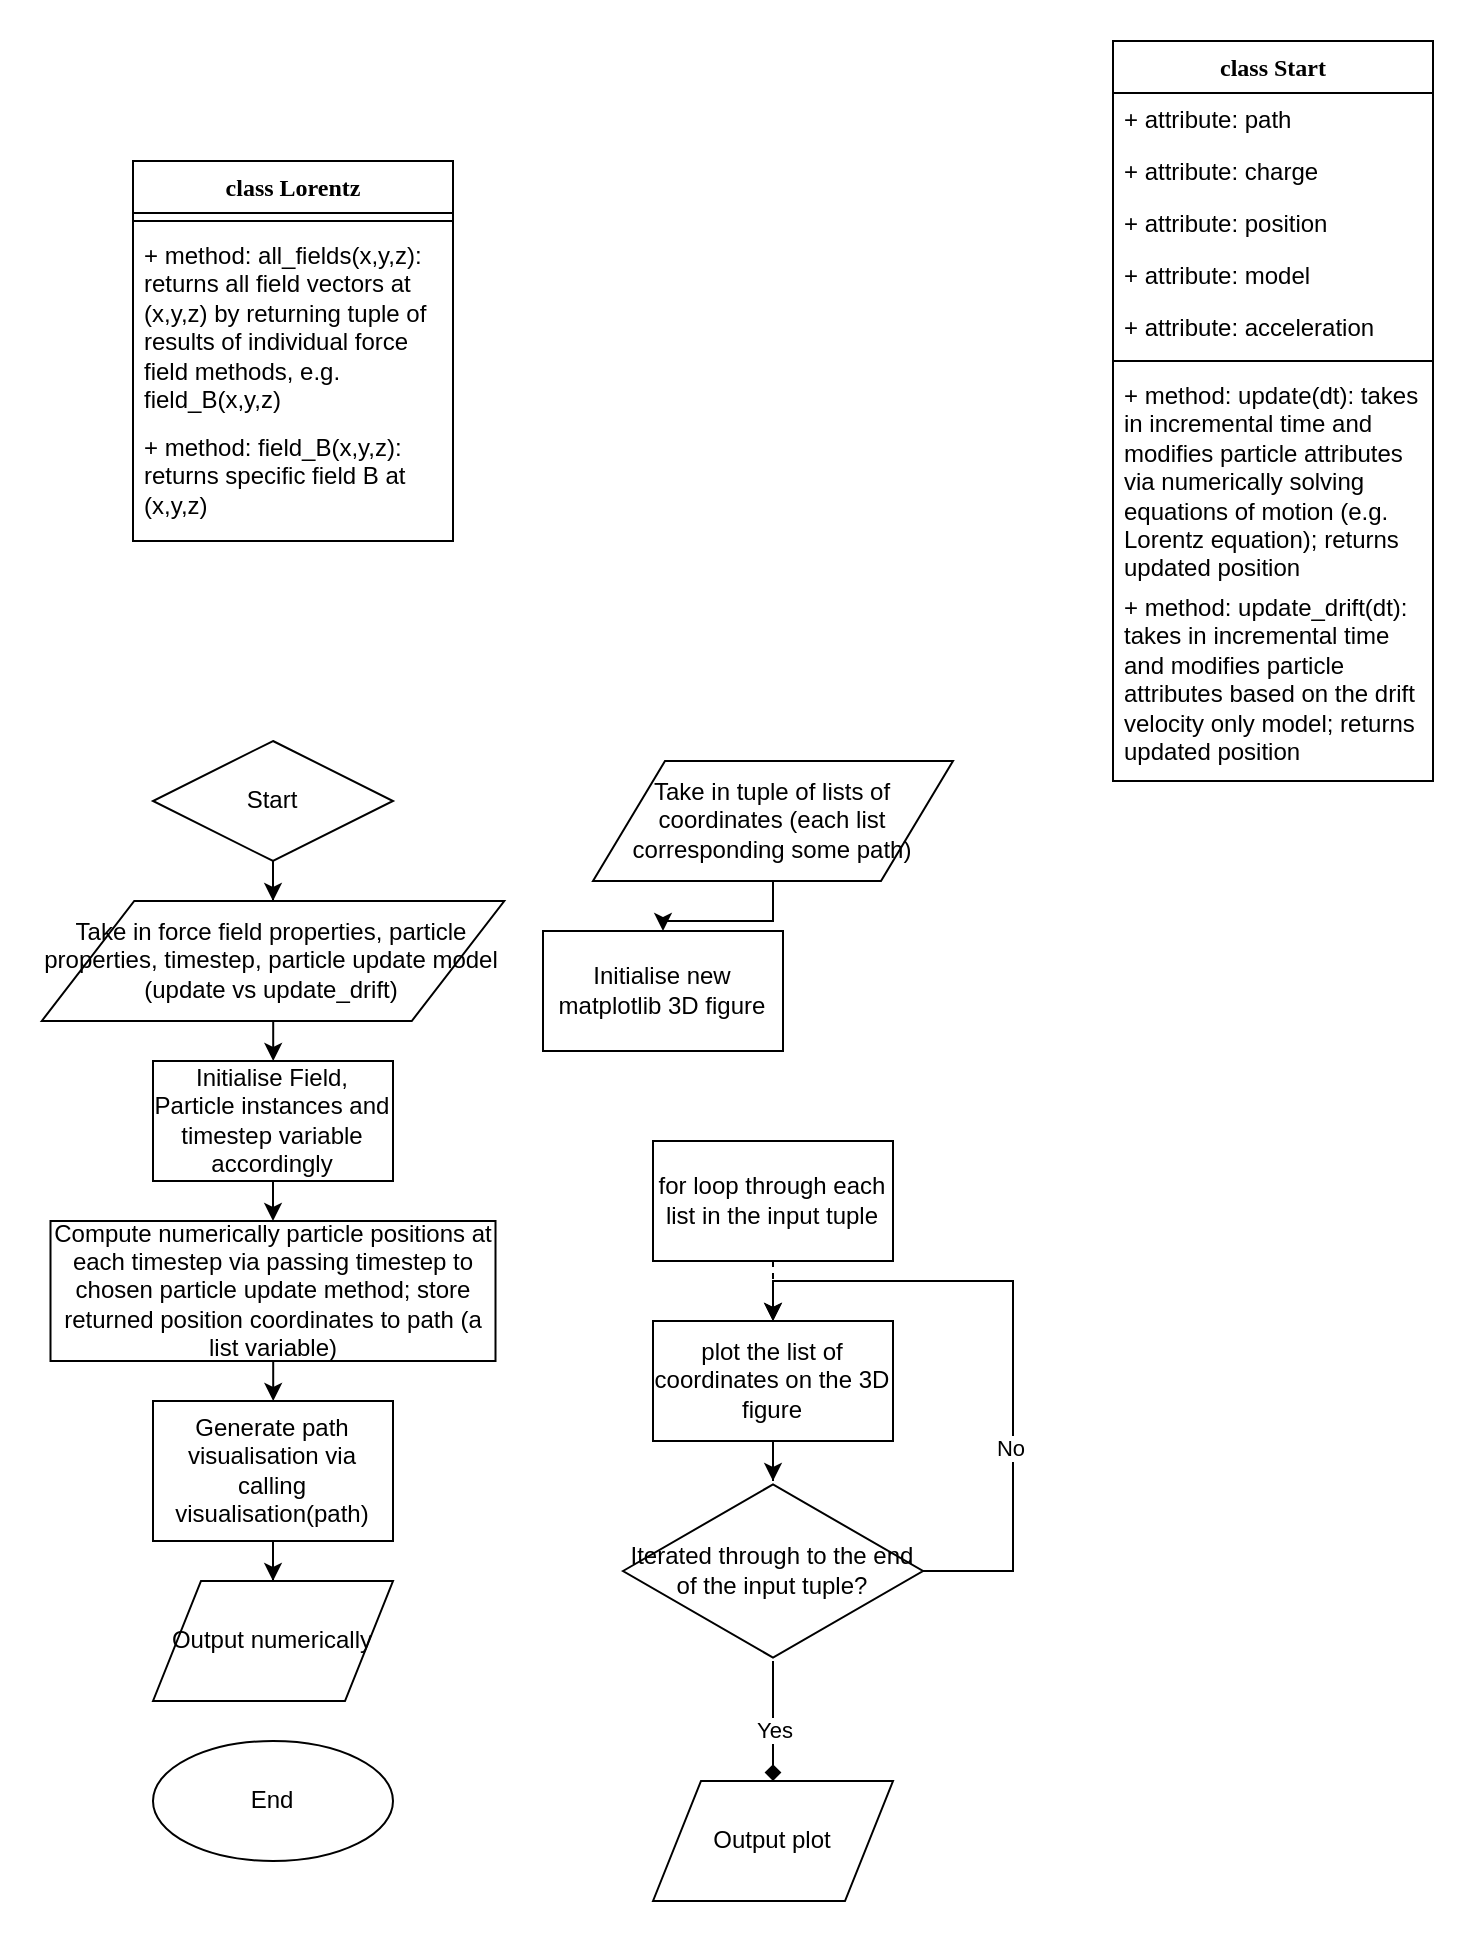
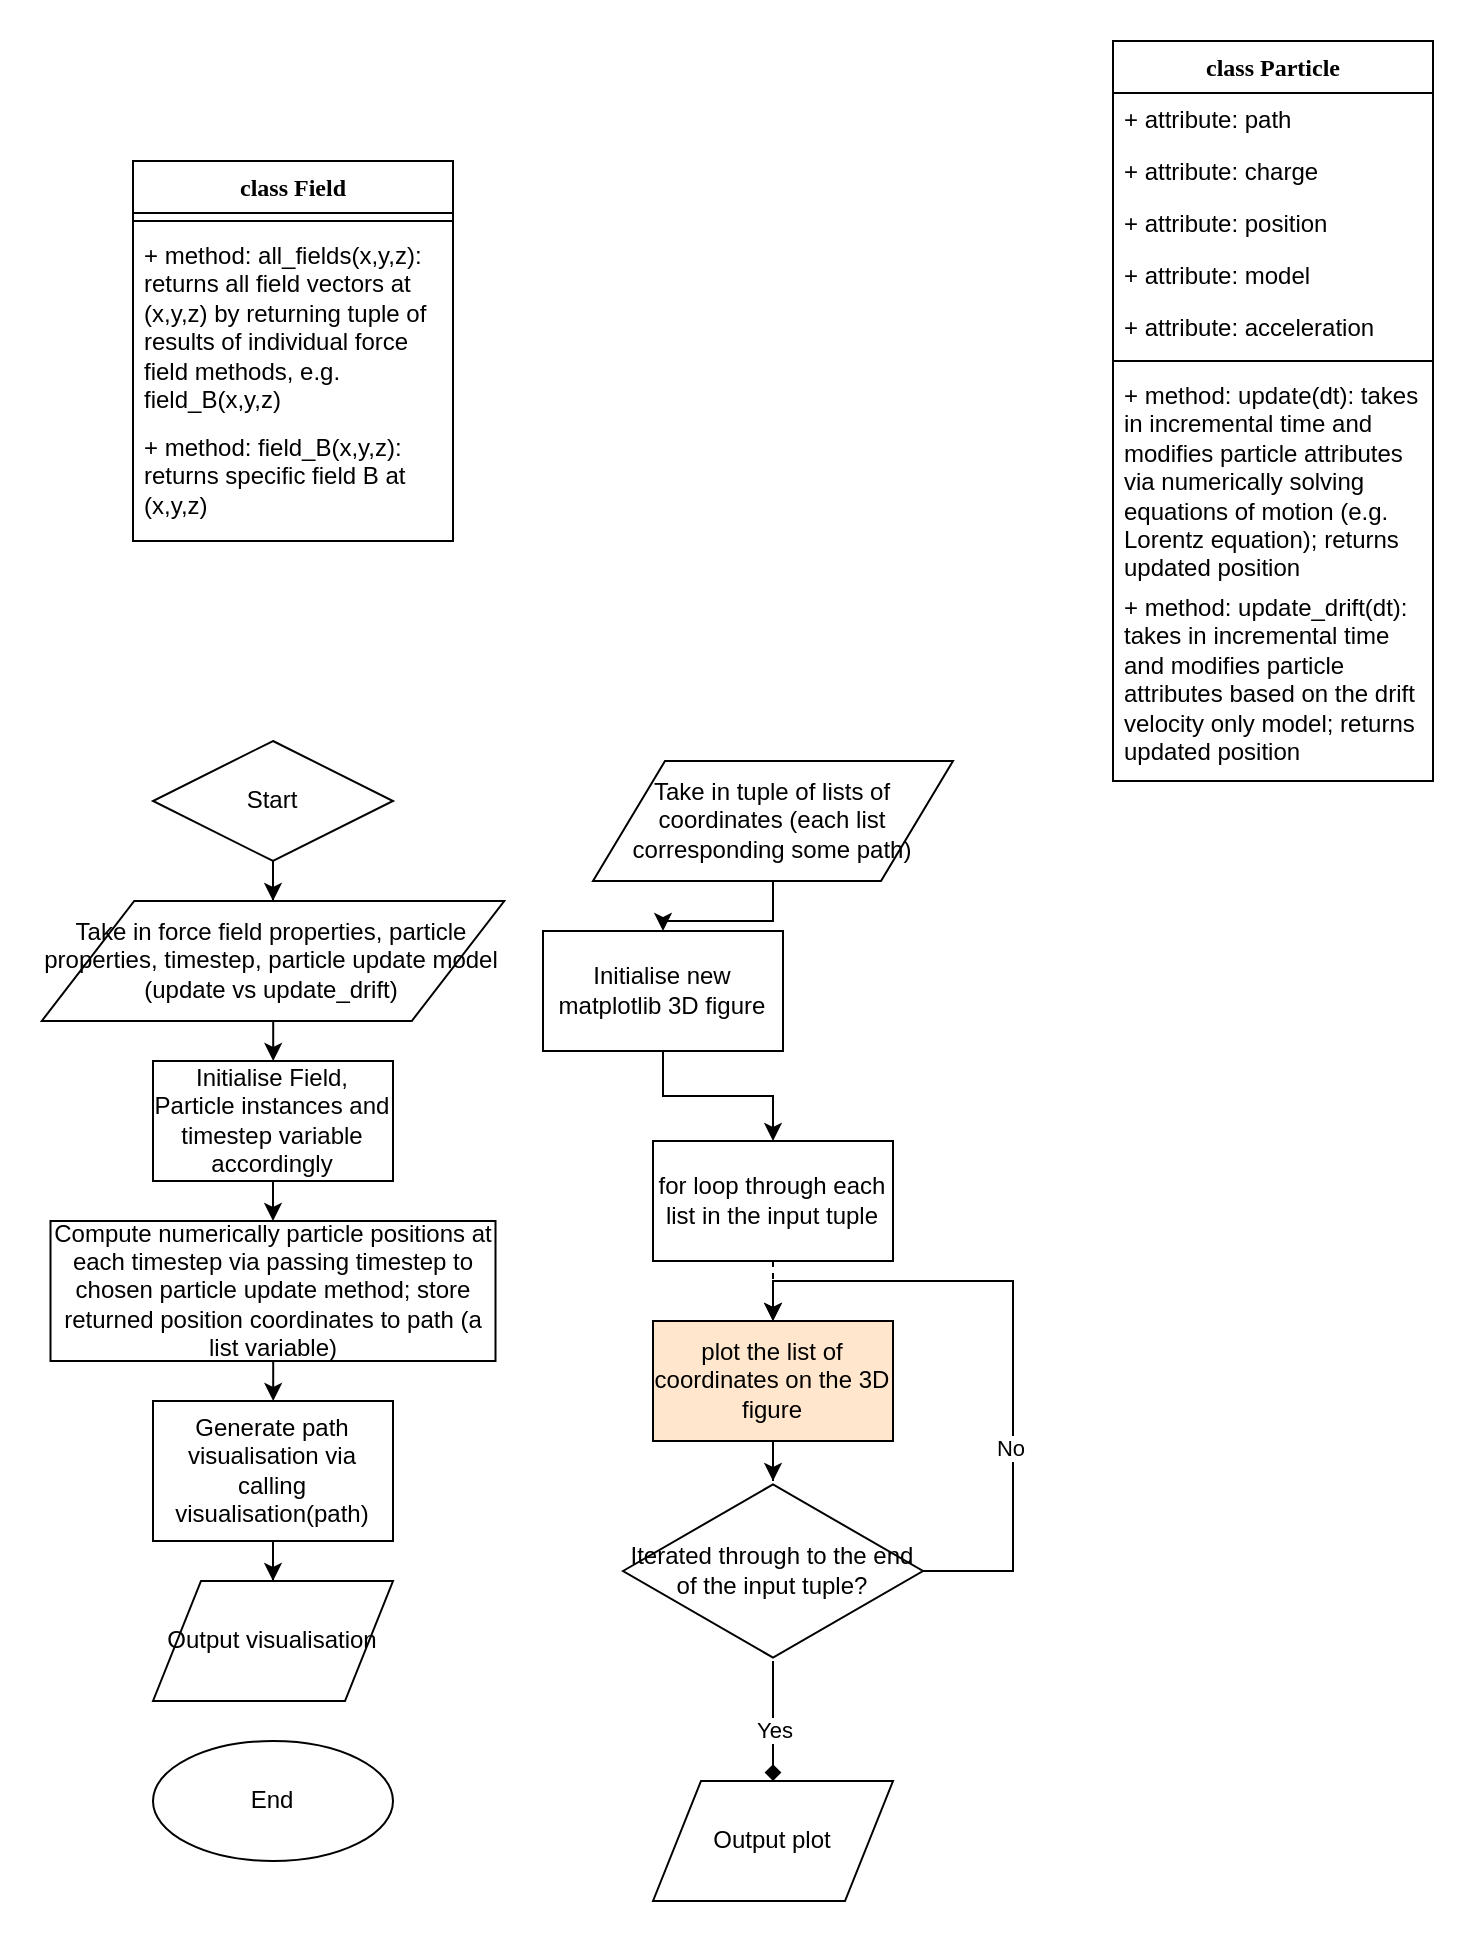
(1274, 69) -> (1274, 69)
(294, 189) -> (294, 189)
none -> (711, 1096)
(773, 1381) -> (773, 1381)
(273, 1641) -> (273, 1641)
